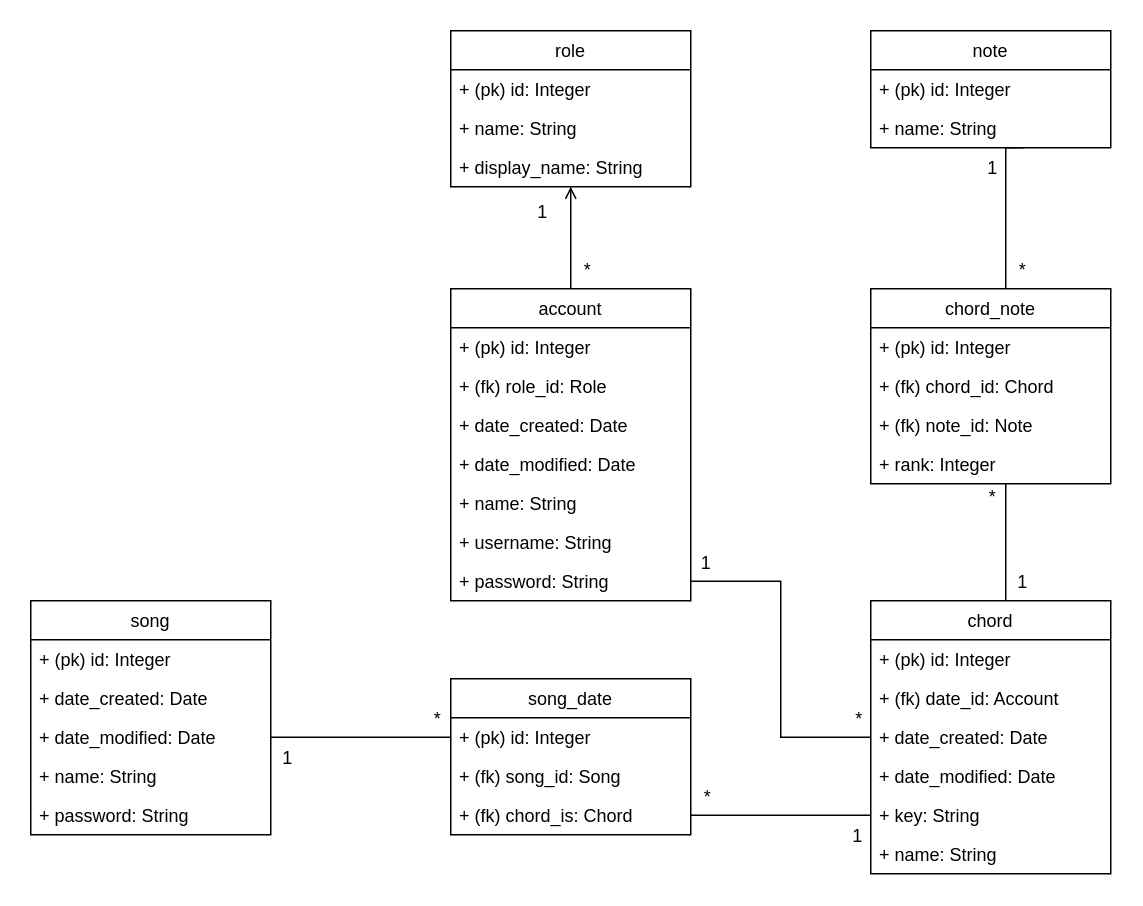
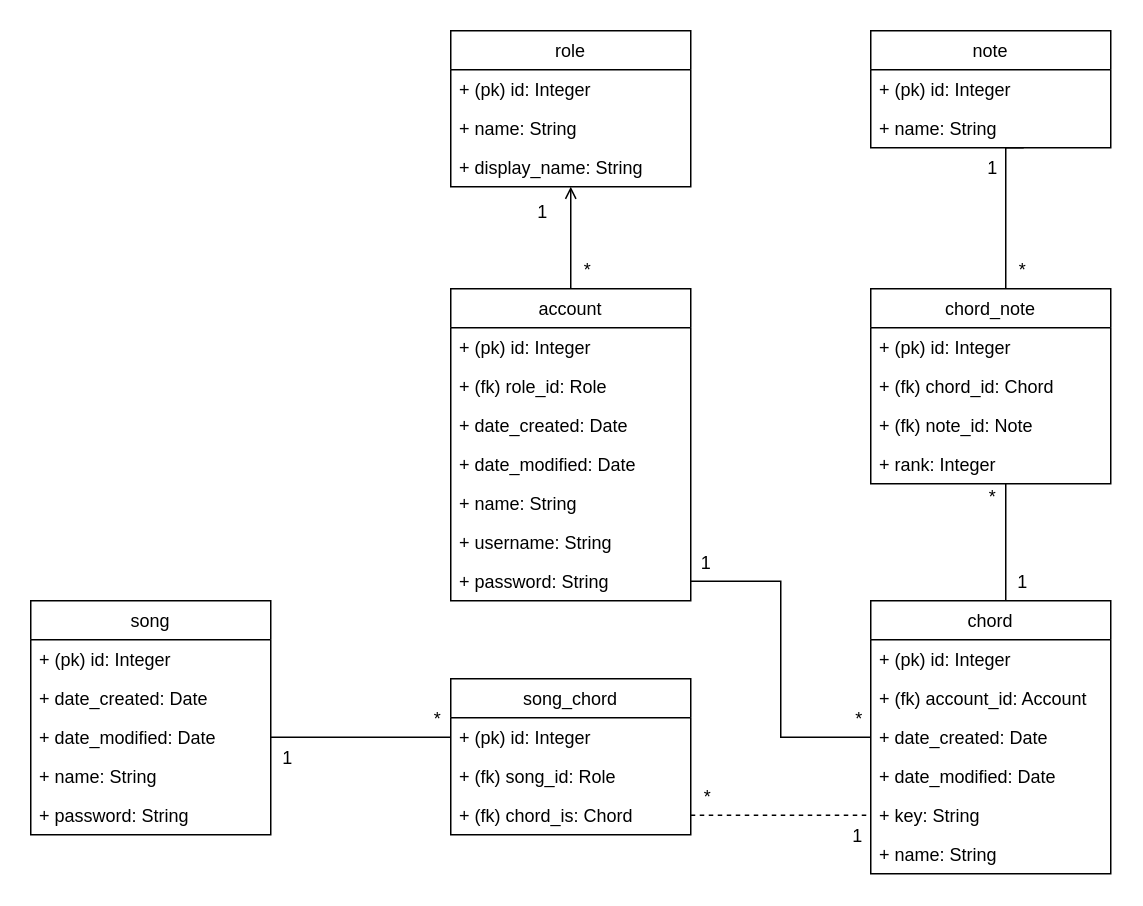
(570, 699) -> (570, 699)
(983, 699) -> (998, 699)
(548, 777) -> (546, 777)
(782, 815) -> (782, 815)
